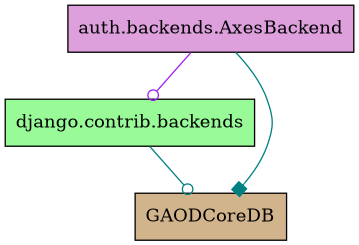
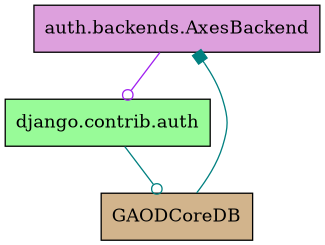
(272, 116) -> (227, 129)
(130, 123) -> (108, 123)
